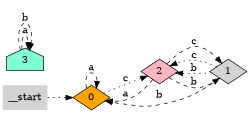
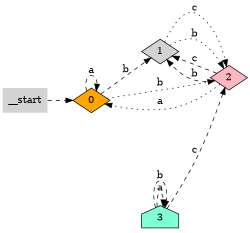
(125, 79) -> (160, 83)
(135, 96) -> (169, 109)
(57, 98) -> (57, 100)
(169, 103) -> (123, 78)
none -> (199, 153)
